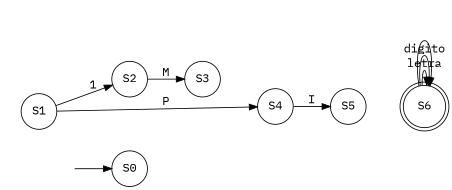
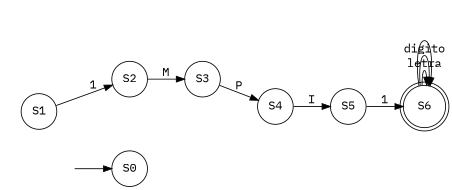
none -> (381, 107)
(153, 109) -> (235, 91)
